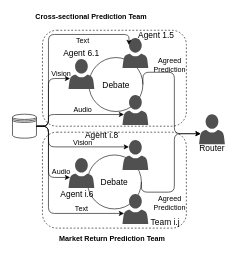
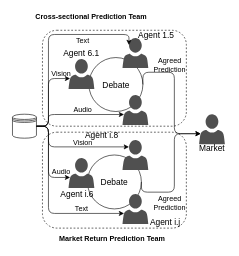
(212, 149) -> (212, 149)
(165, 222) -> (165, 222)
